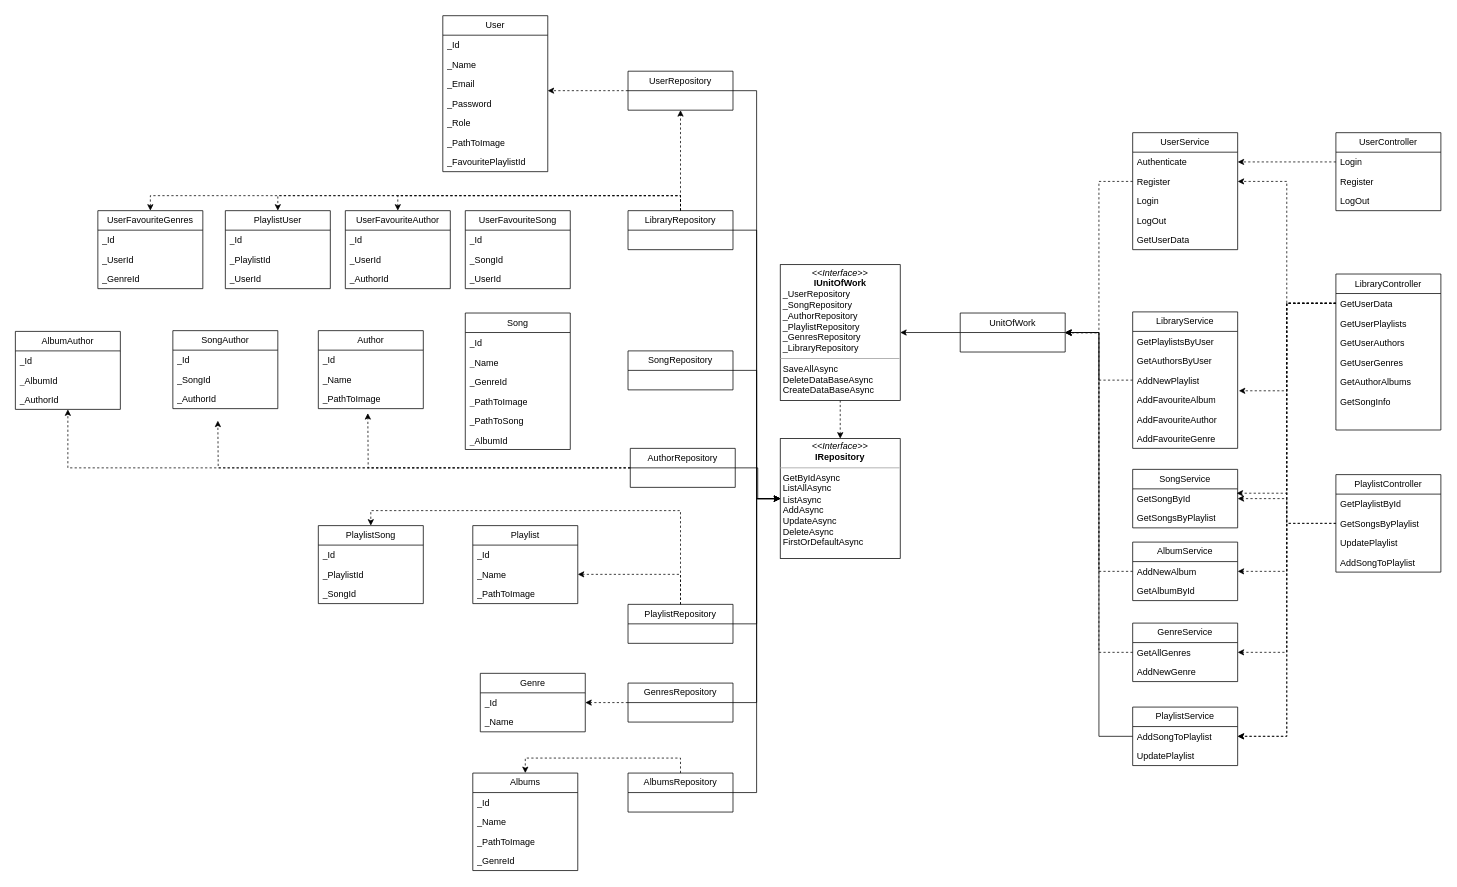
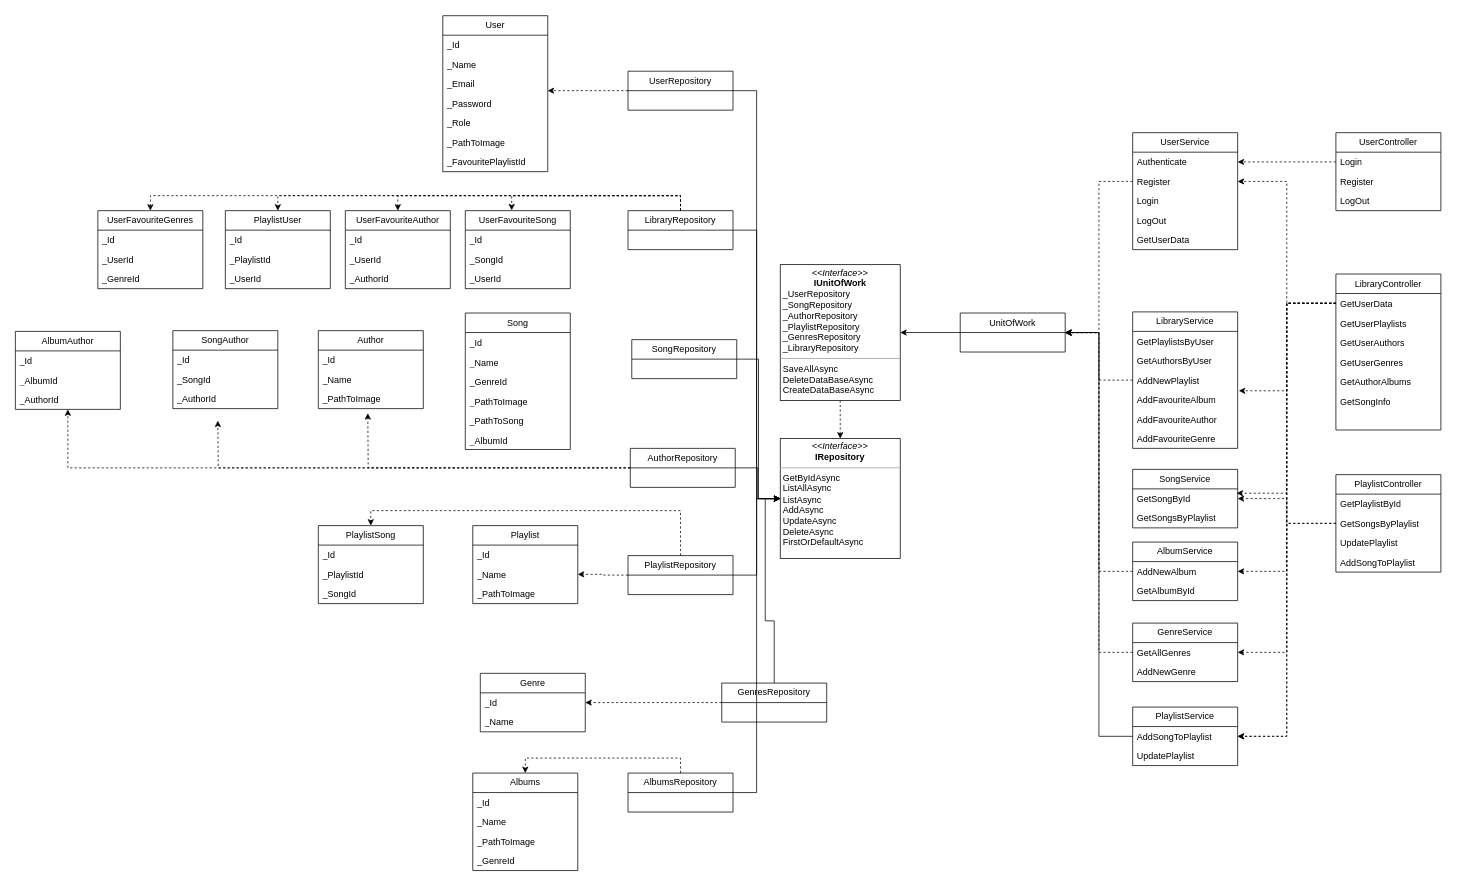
(681, 154) -> (512, 201)
(681, 370) -> (684, 359)
(681, 624) -> (681, 575)
(681, 702) -> (774, 702)
